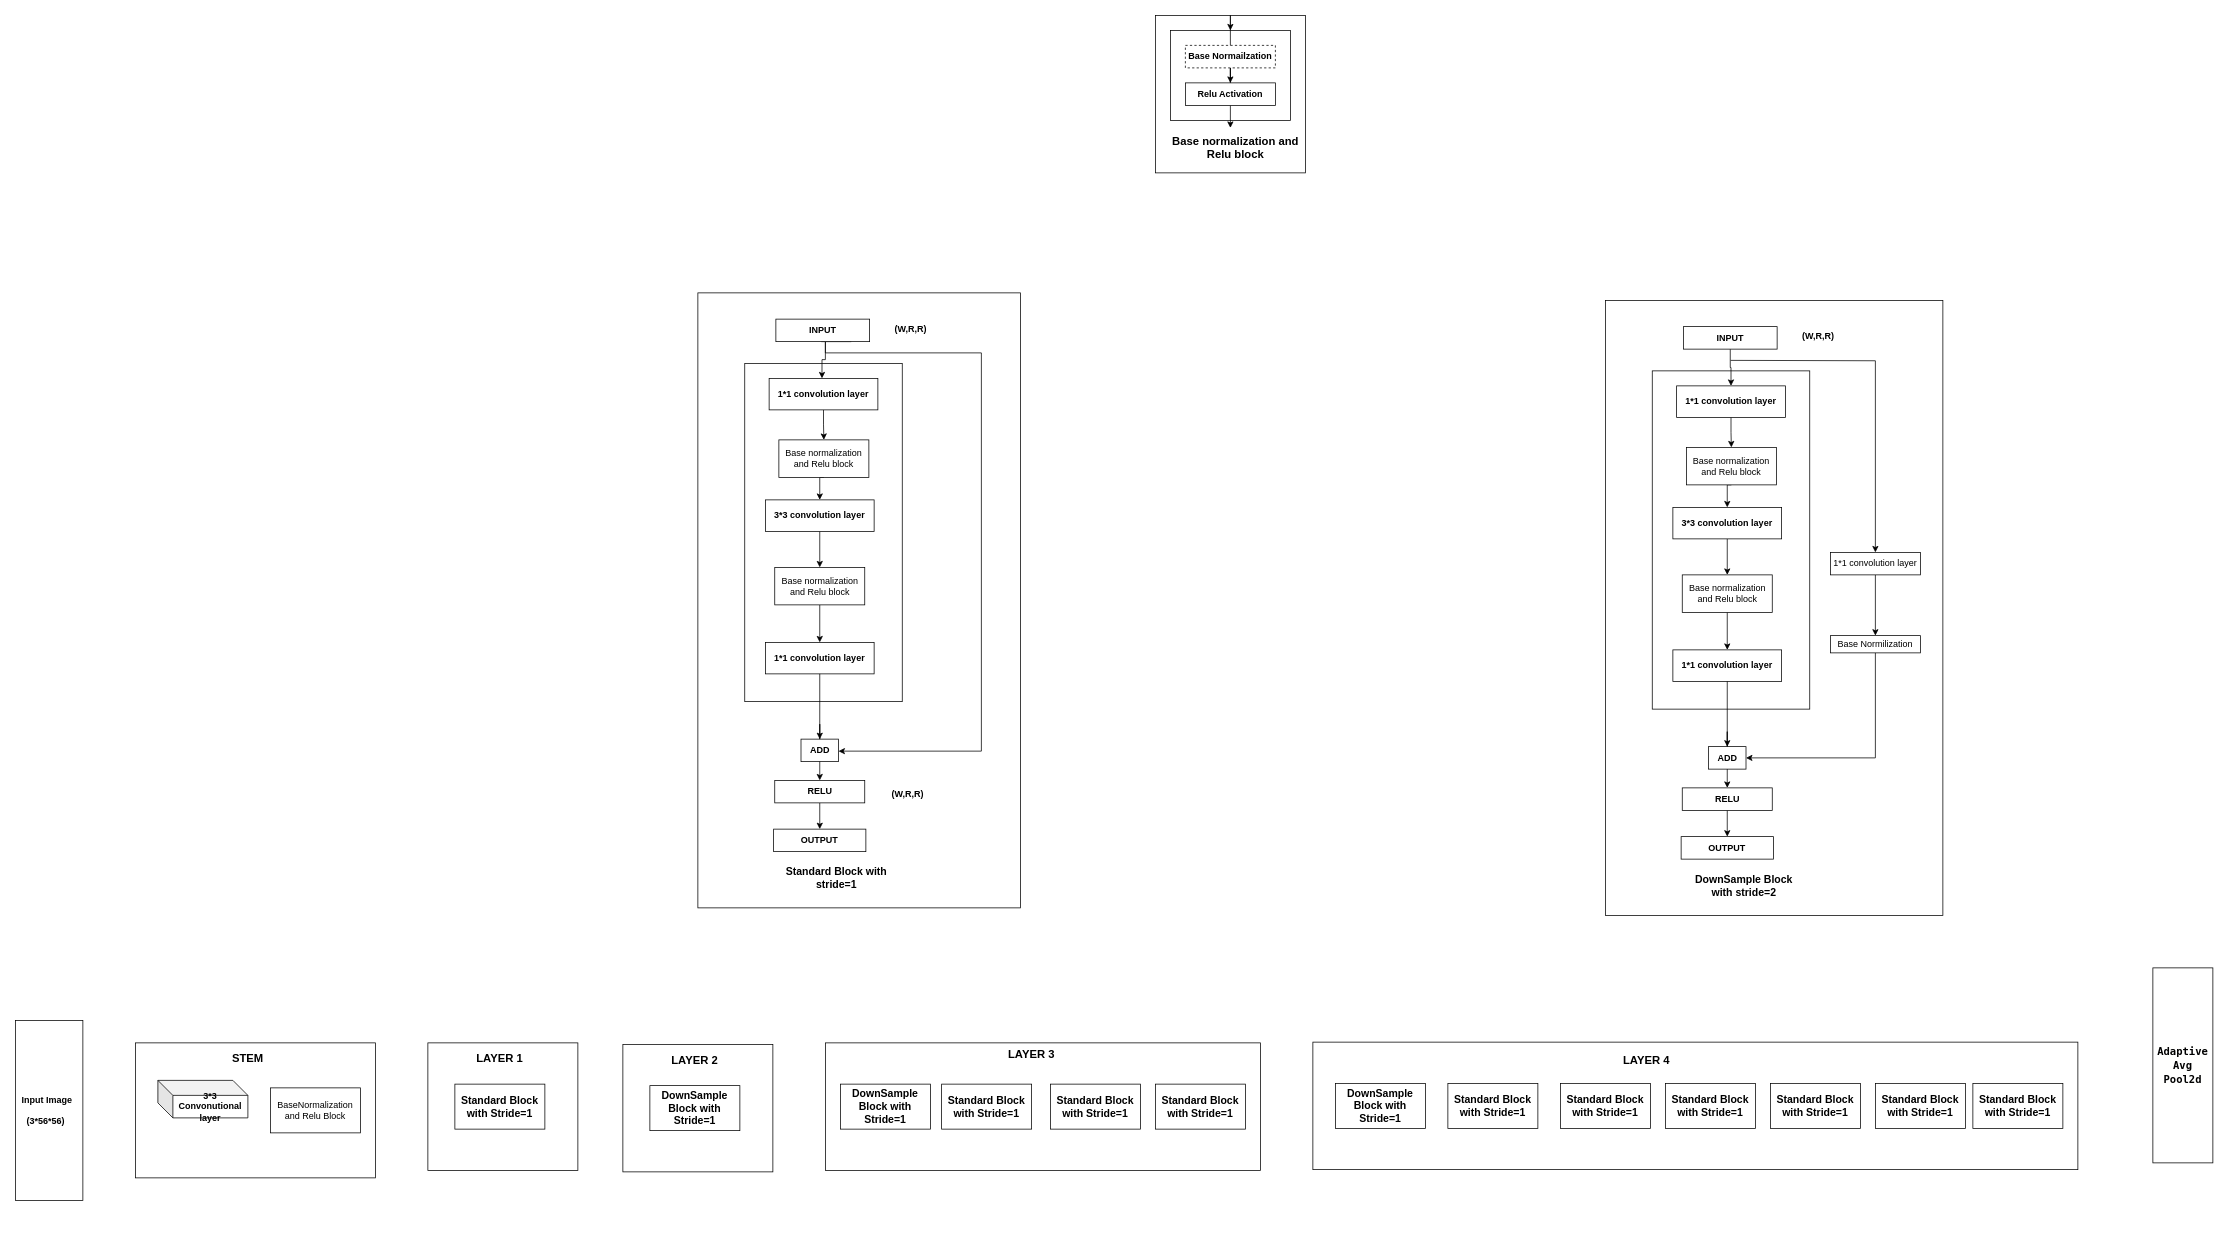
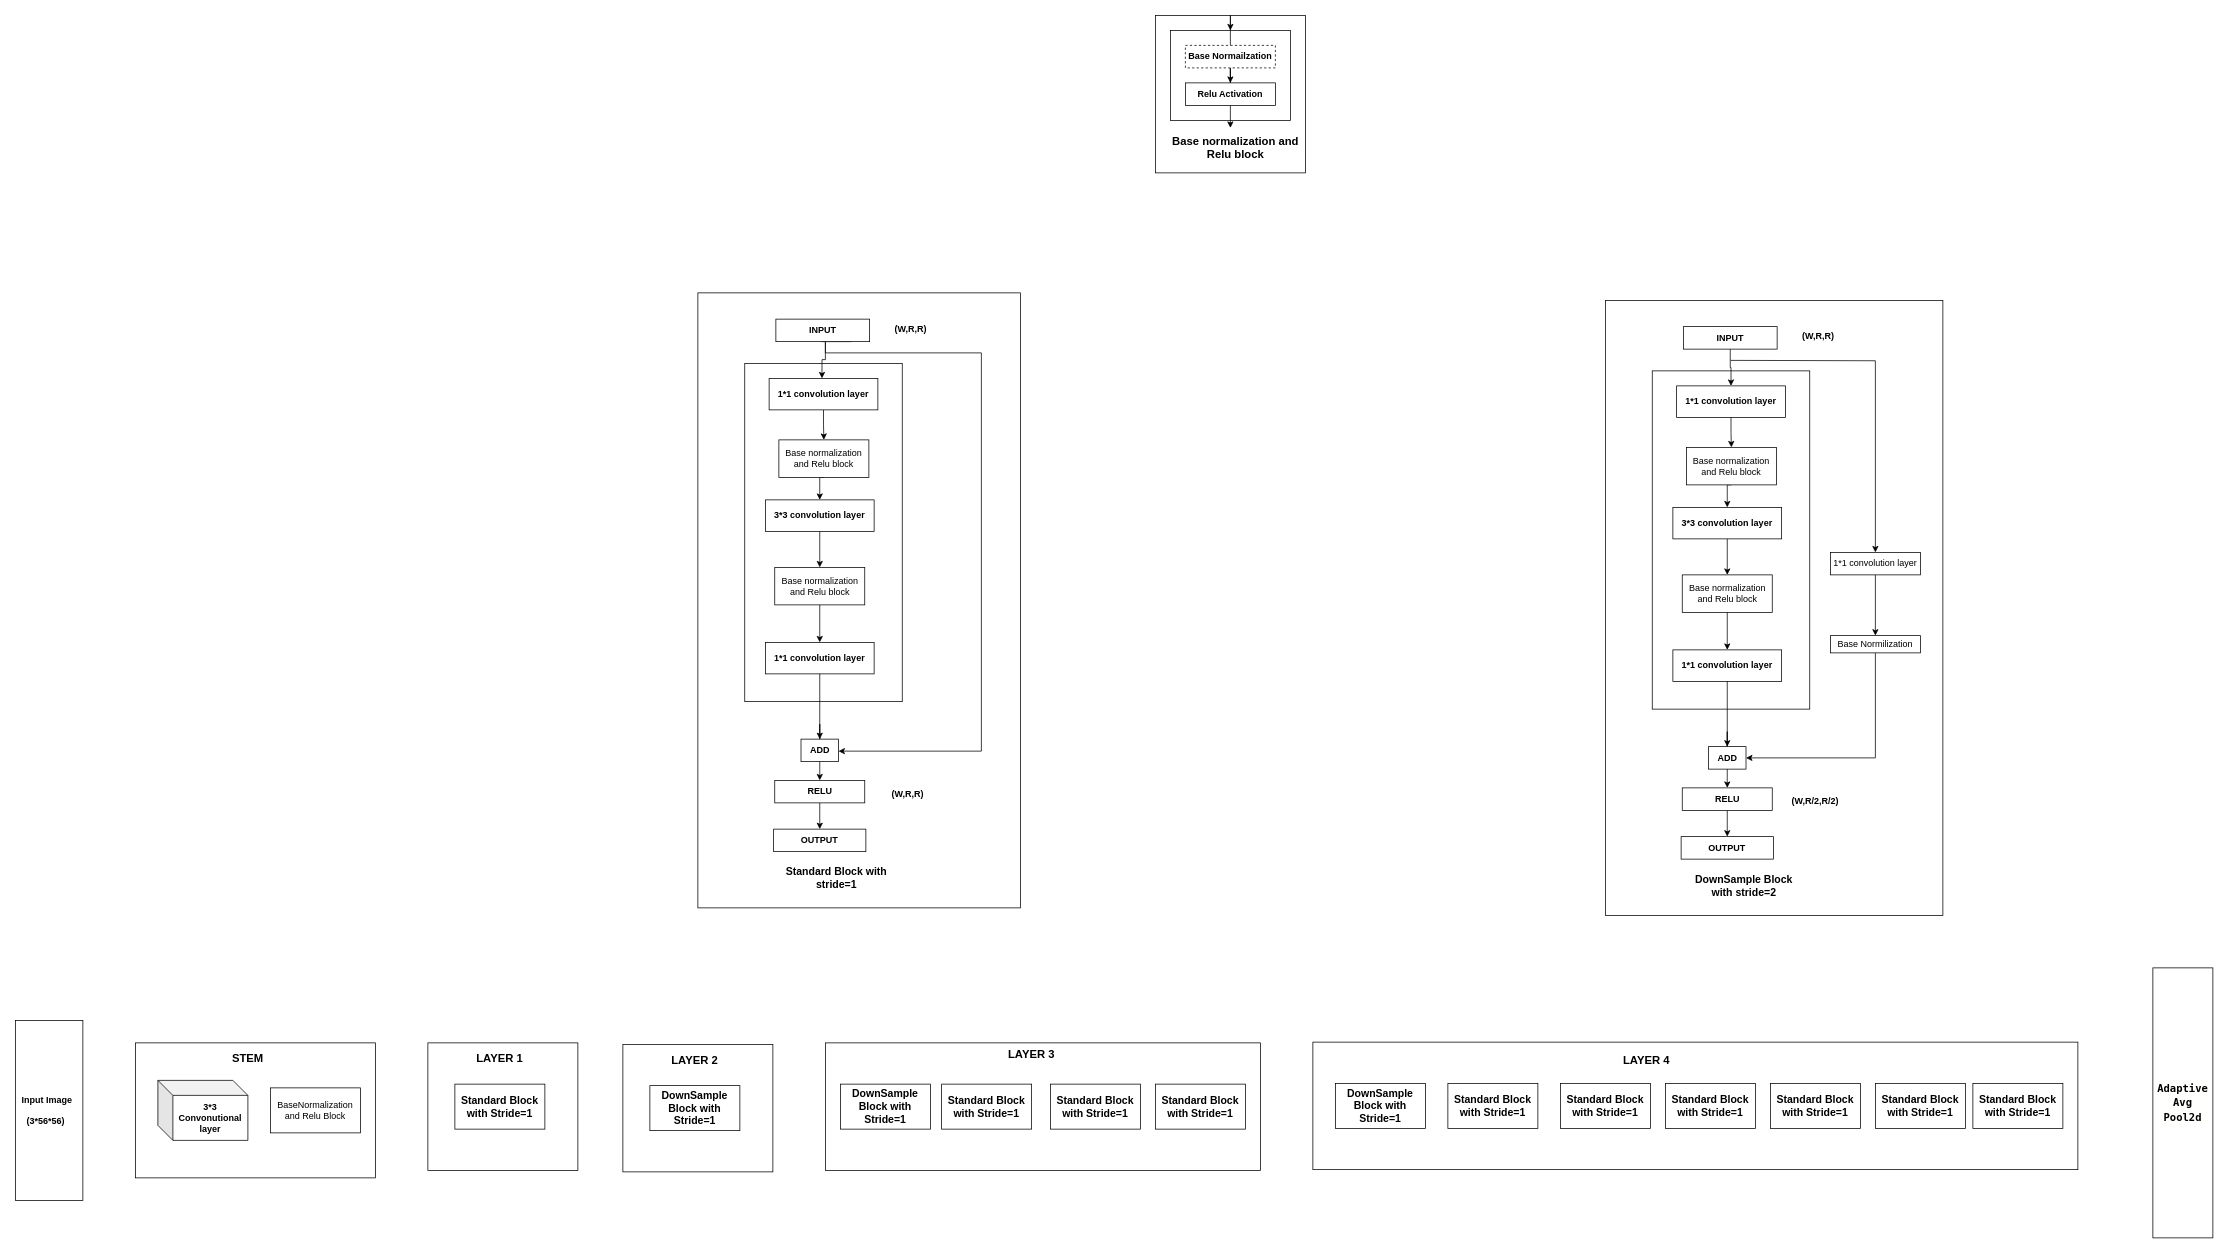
none -> (1815, 801)
(2183, 1065) -> (2183, 1103)
(203, 1099) -> (203, 1110)
